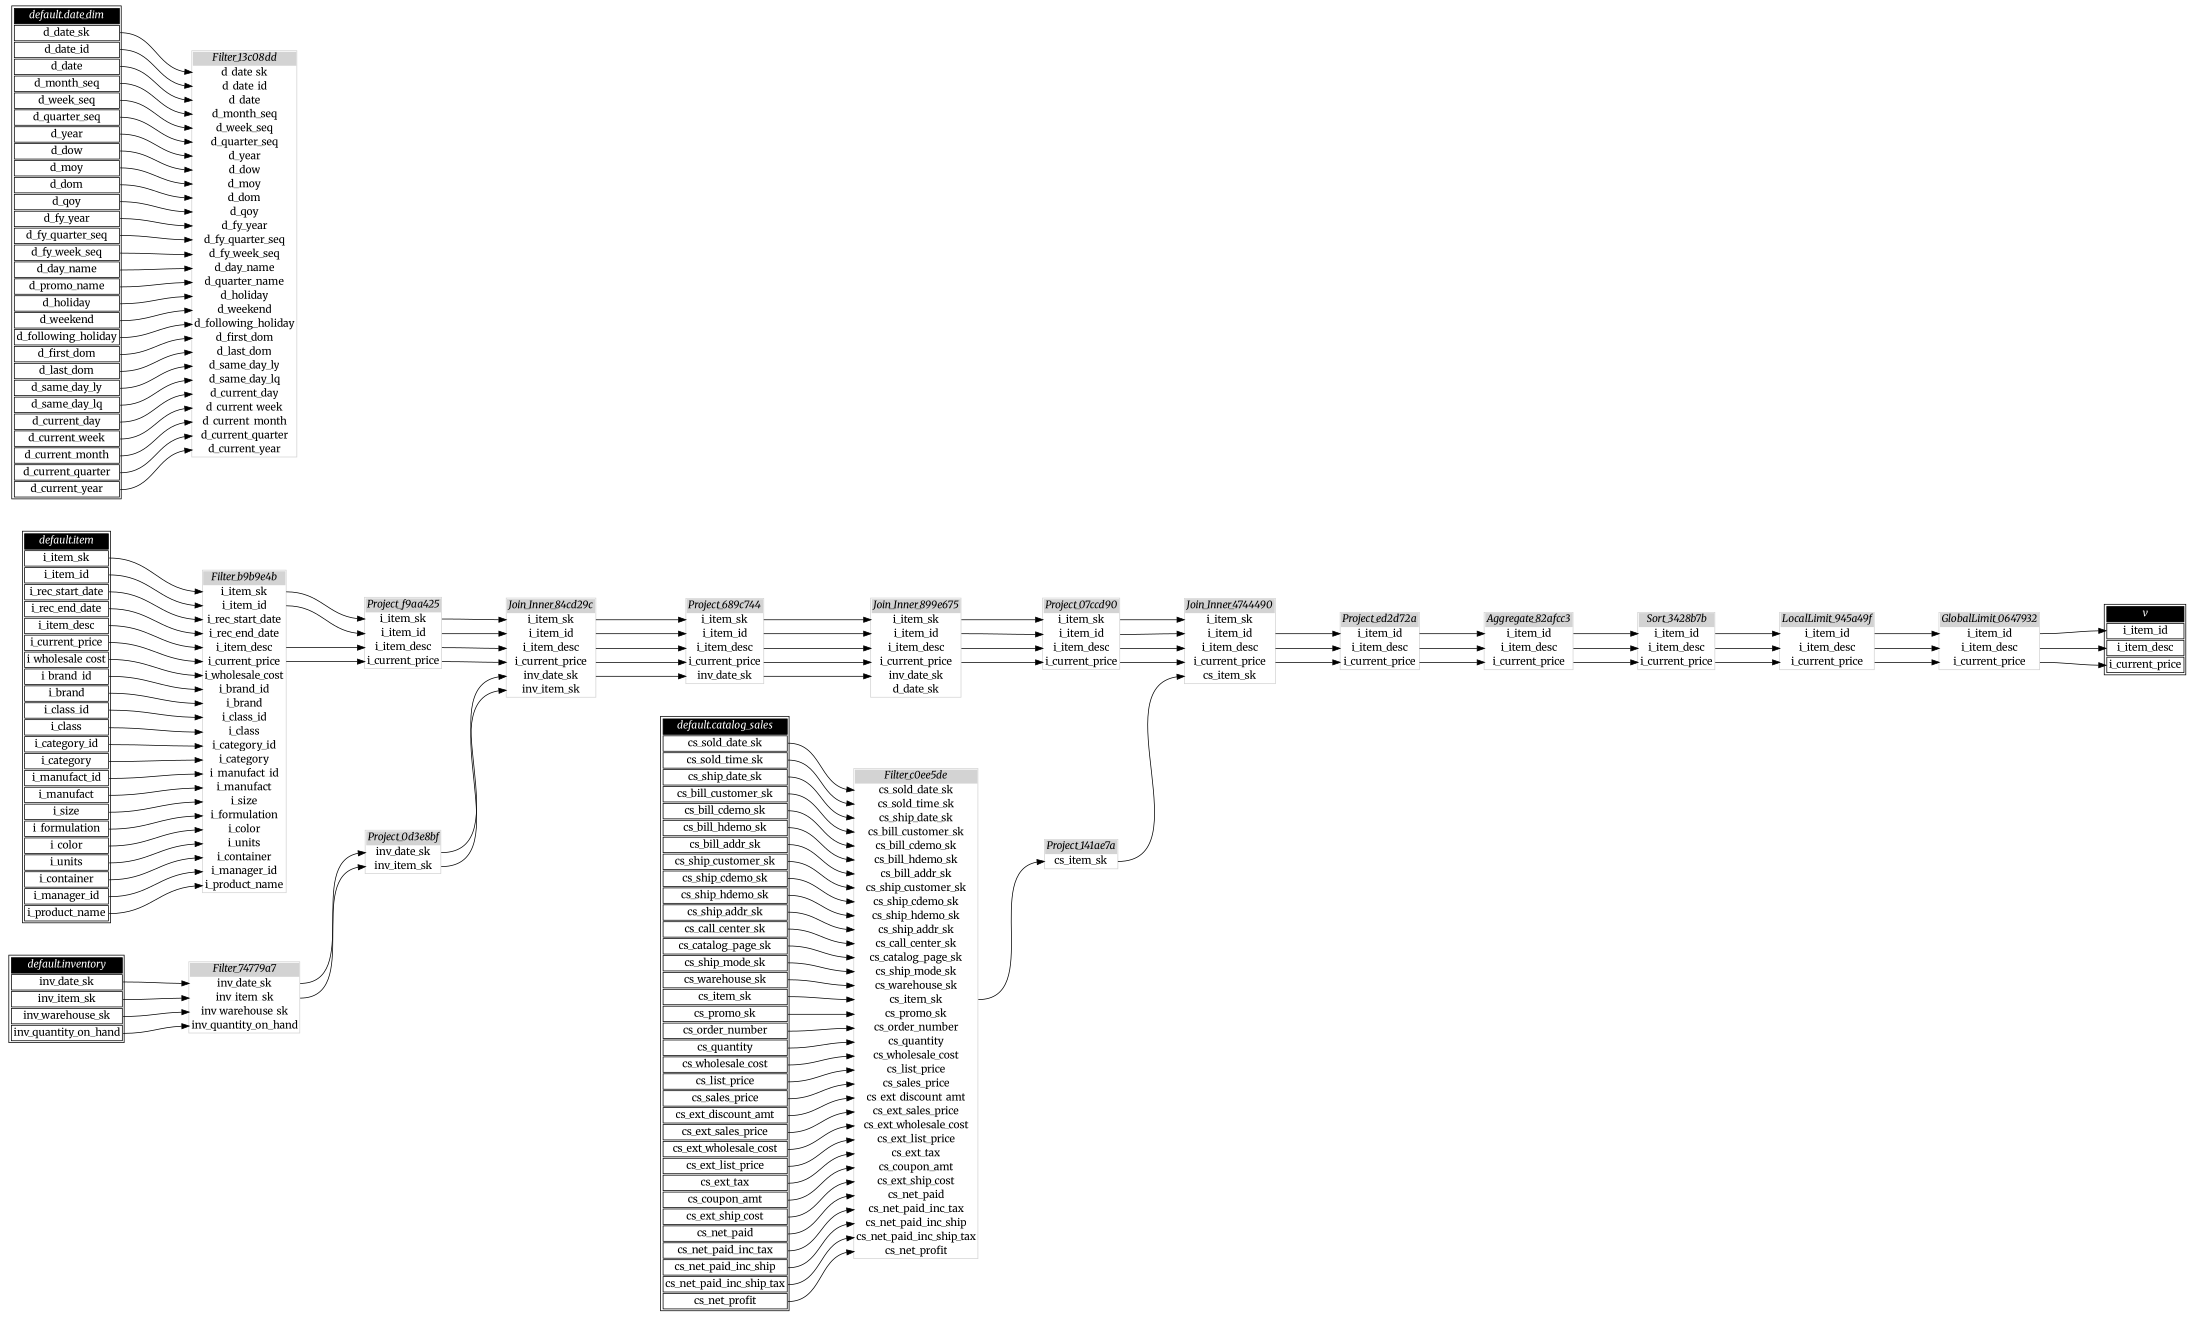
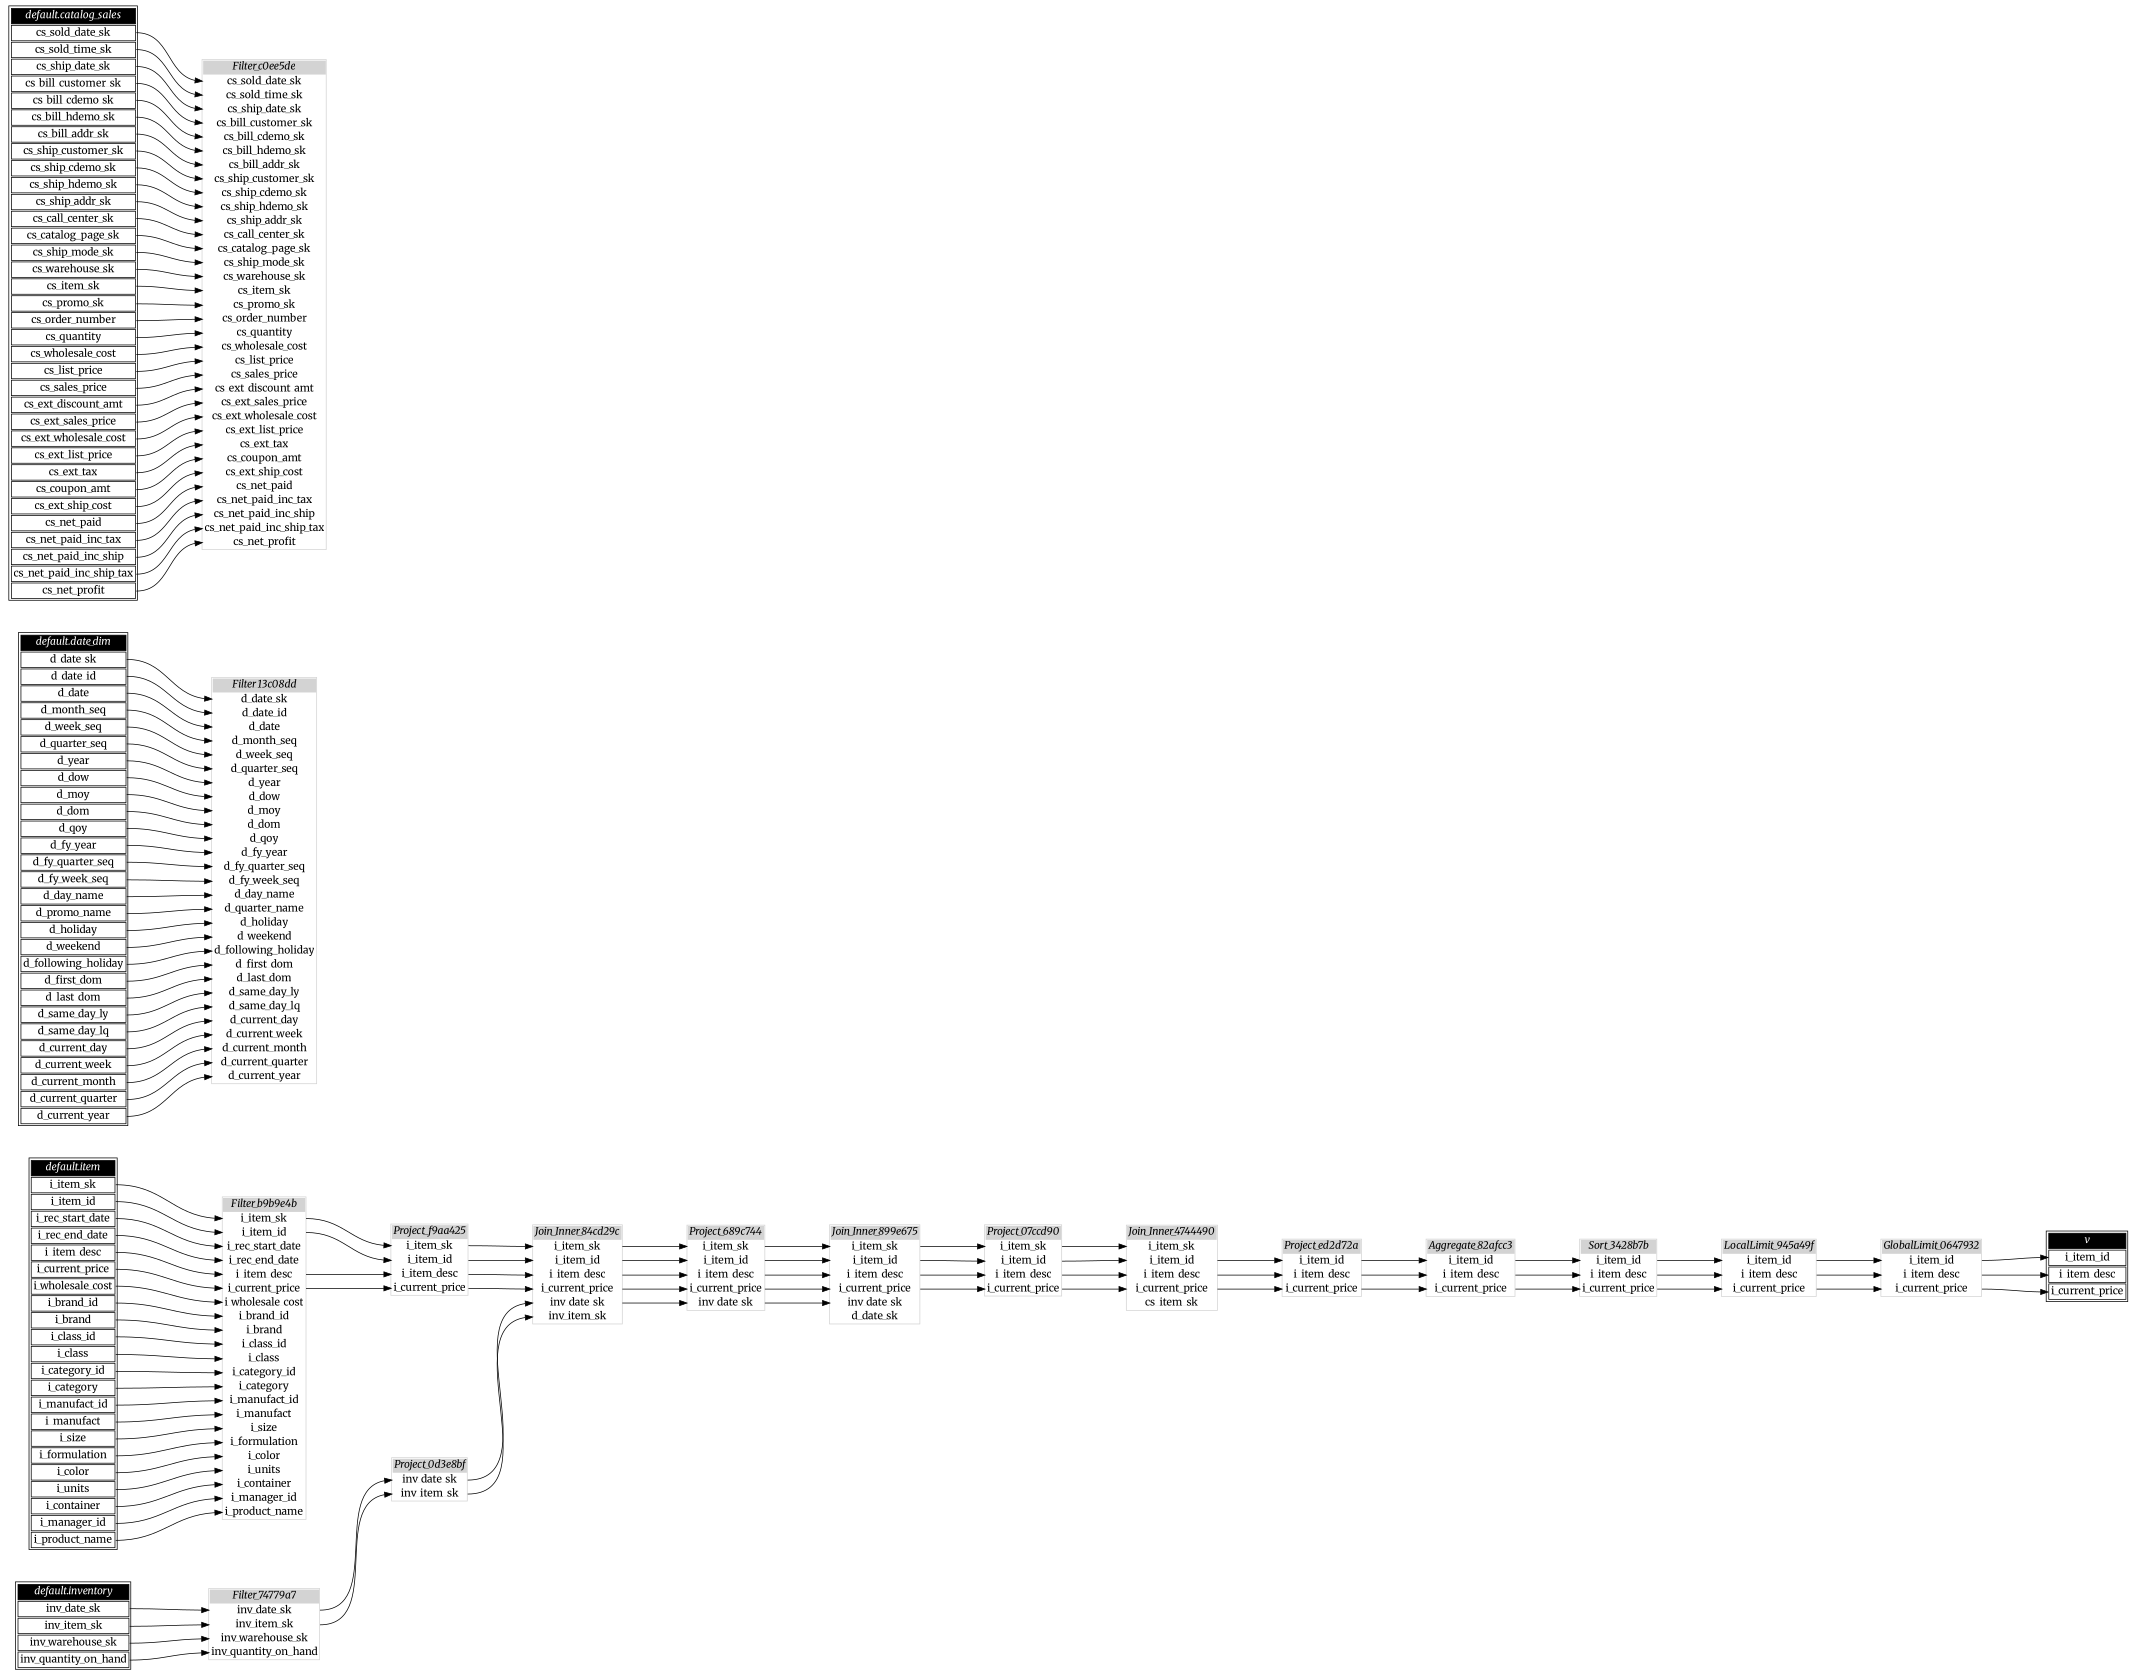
(1081, 854) -> none
